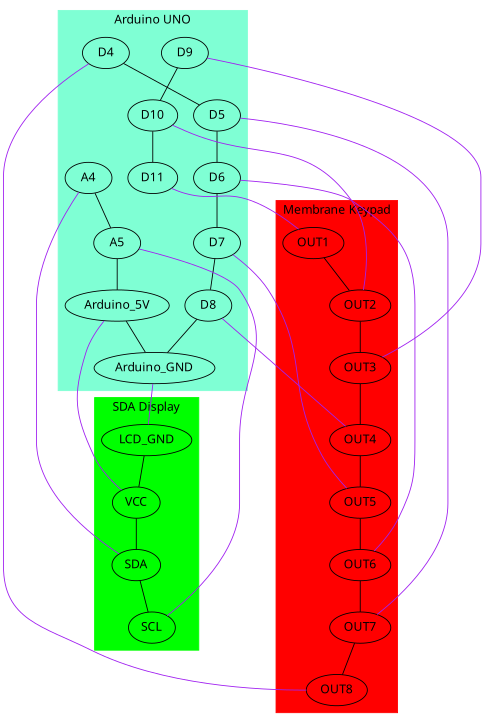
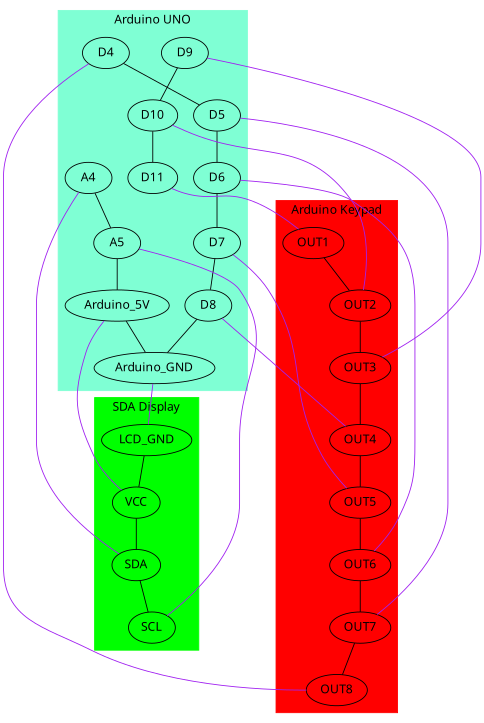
(337, 211) -> (337, 211)
